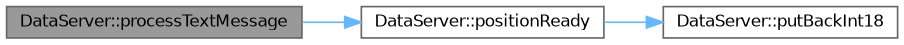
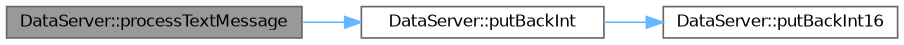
(483, 22) -> (483, 22)
(780, 22) -> (780, 22)
